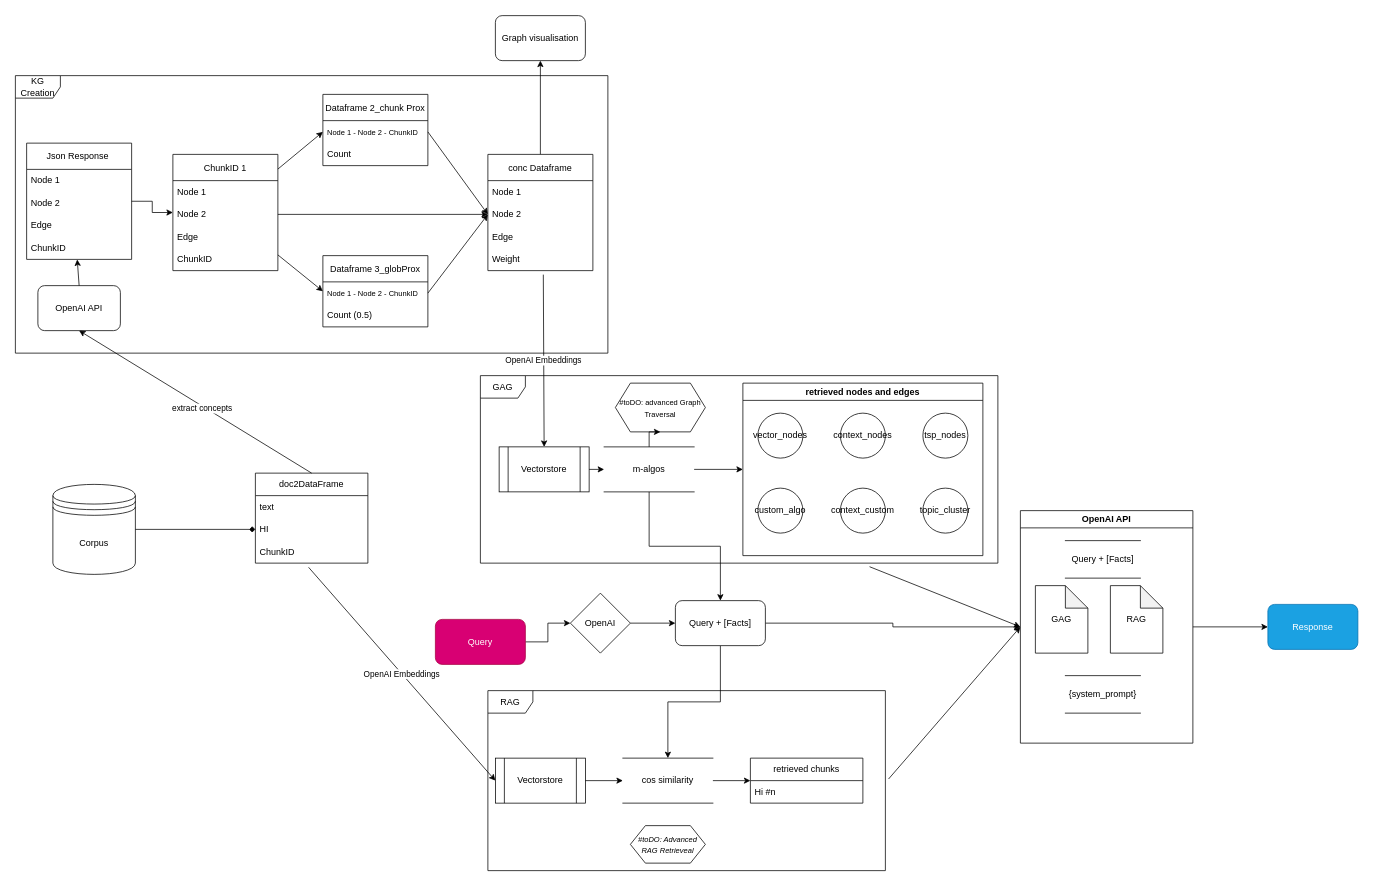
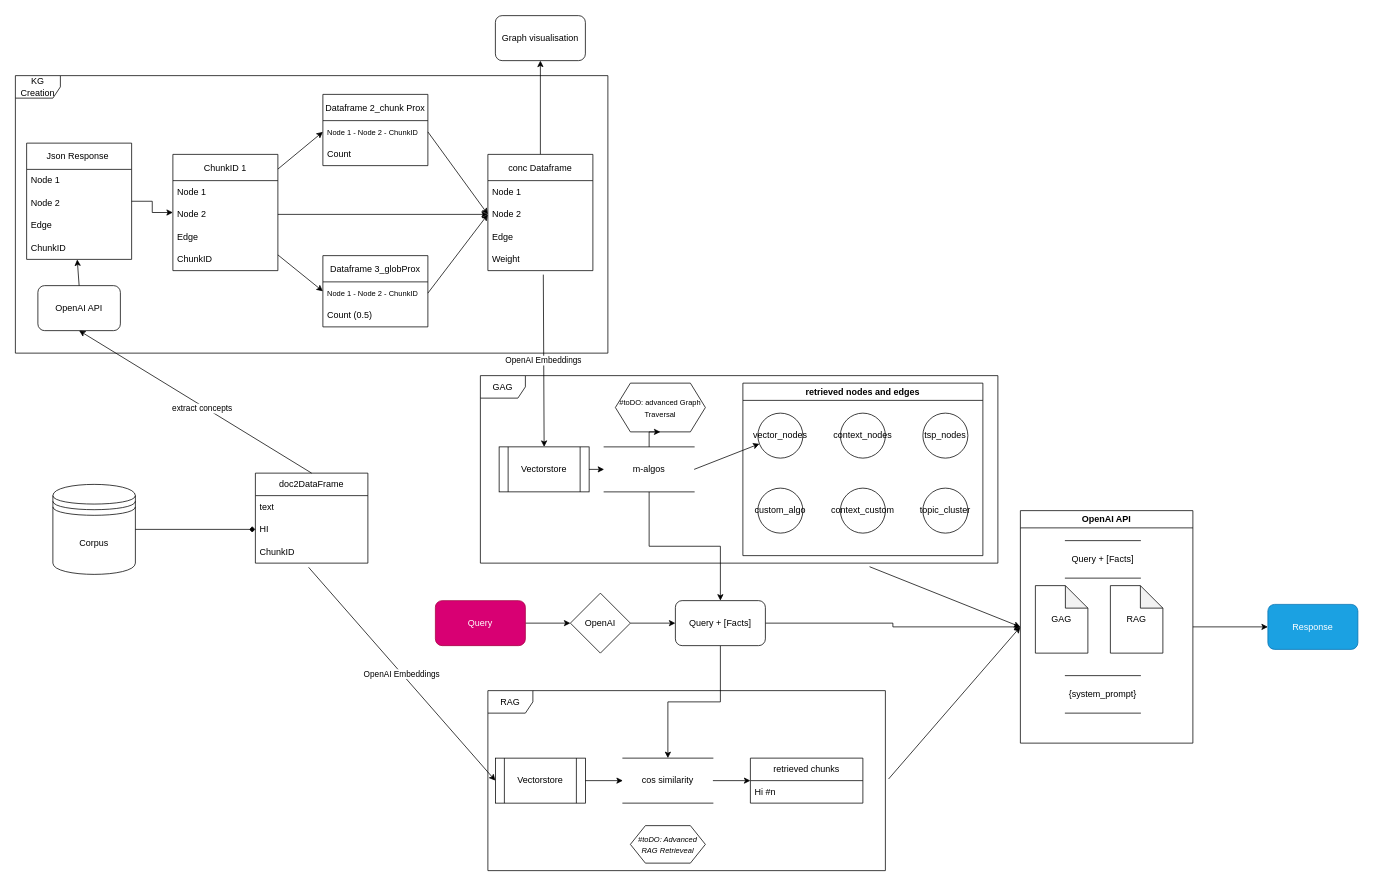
(717, 469) -> (725, 457)
(480, 642) -> (480, 623)
